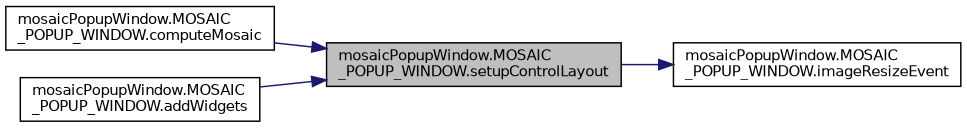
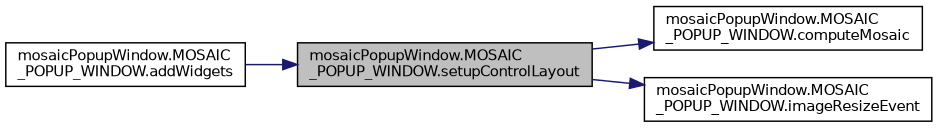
(293, 45) -> (616, 47)
